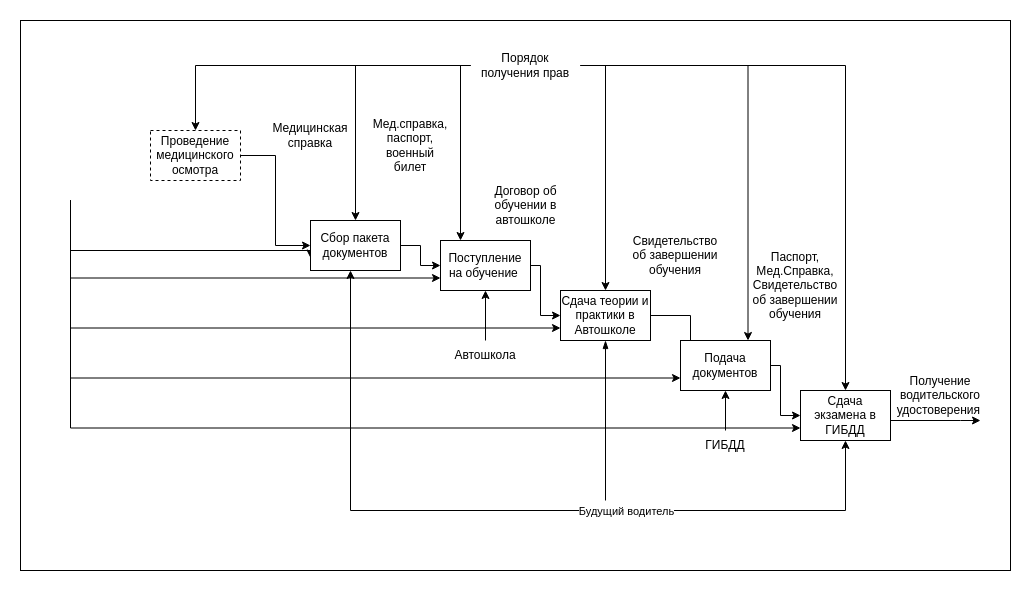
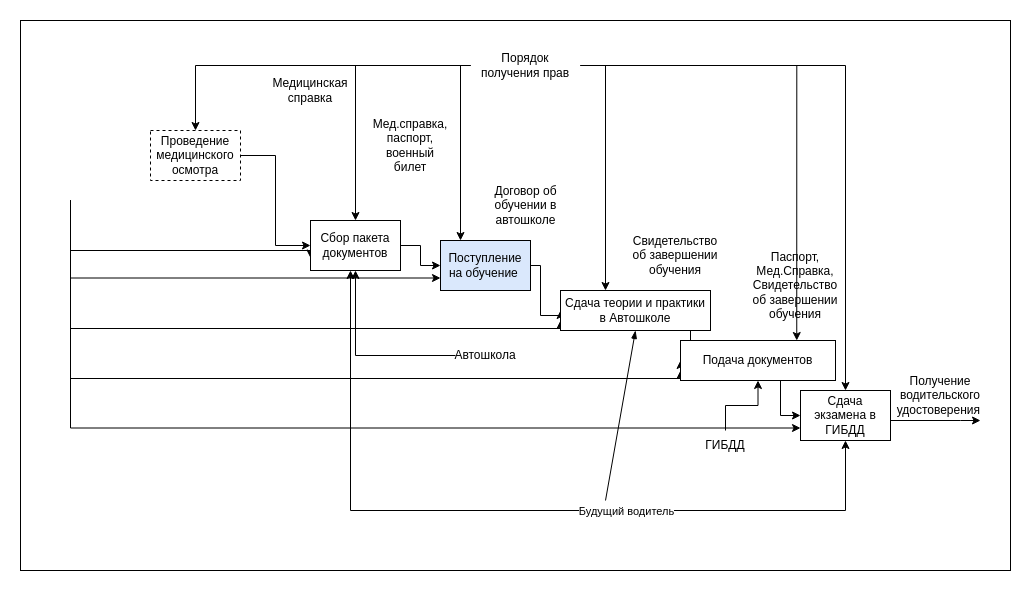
(311, 136) -> (311, 91)
(486, 266) -> (486, 266)
(606, 316) -> (636, 311)
(486, 319) -> (369, 356)
(726, 366) -> (758, 361)
